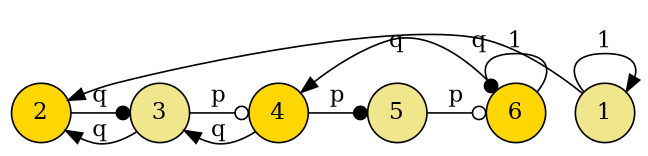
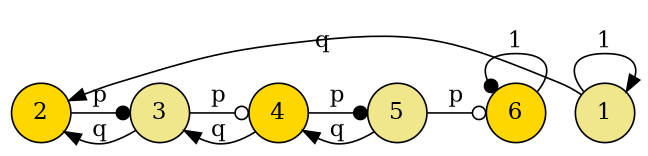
(438, 45) -> (347, 143)
(101, 96) -> (101, 96)
